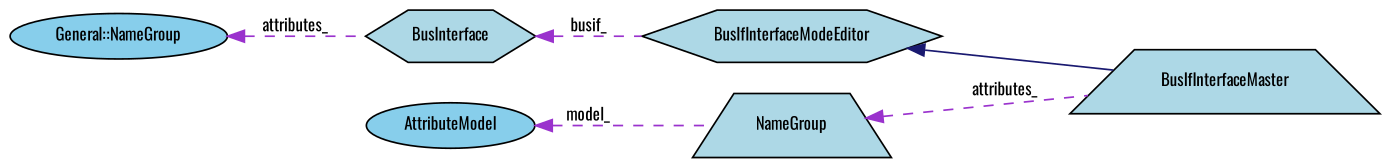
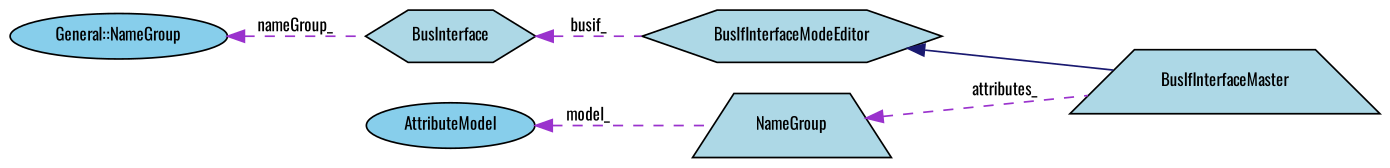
(296, 27) -> (296, 27)
